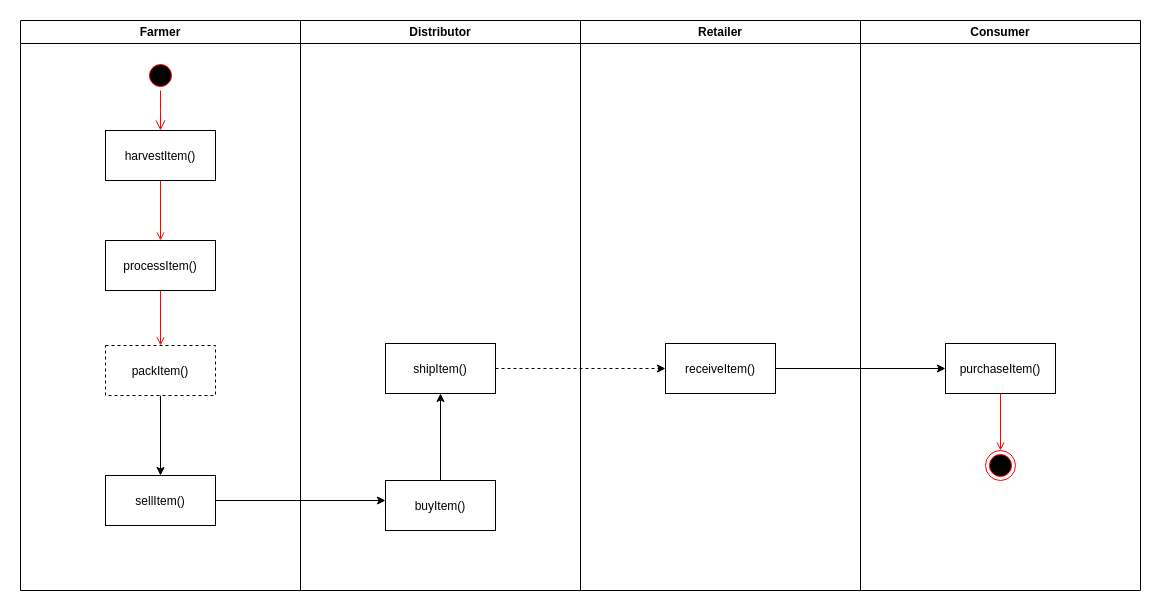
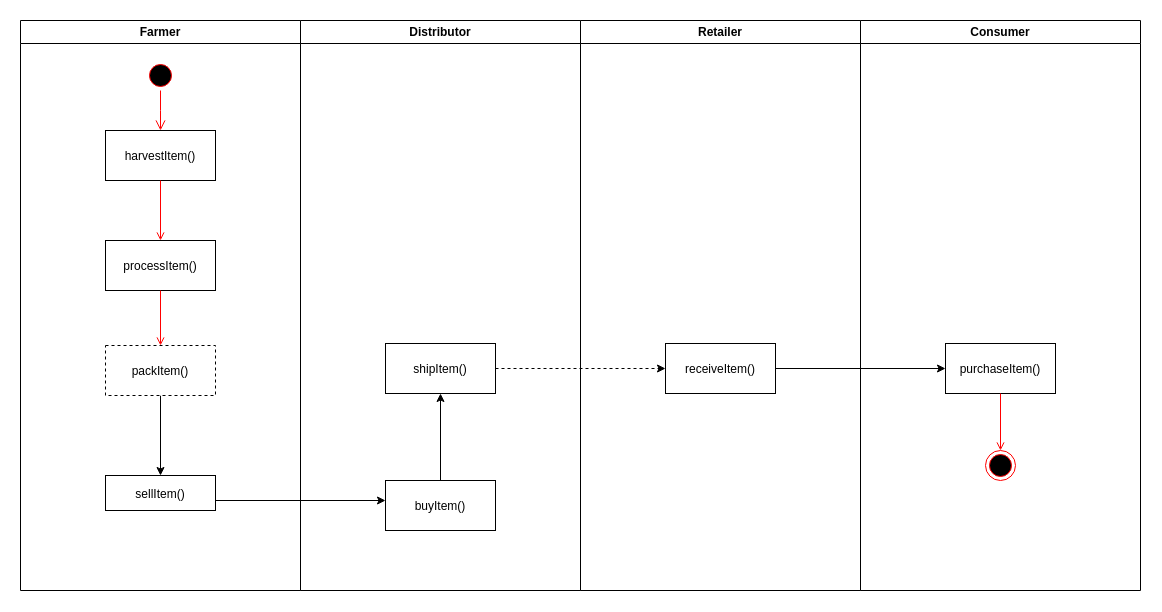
(161, 501) -> (161, 493)
